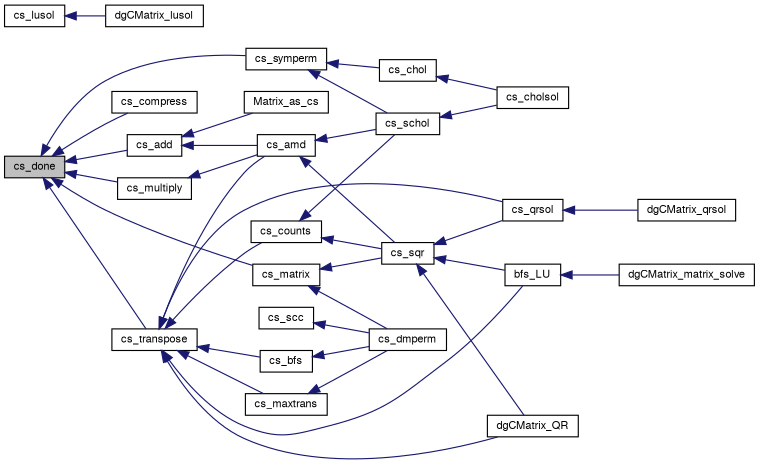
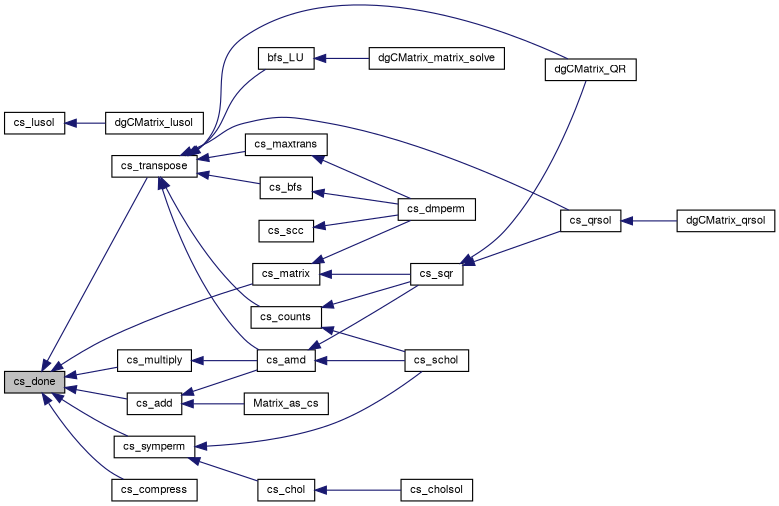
(474, 110) -> none
(475, 265) -> none
